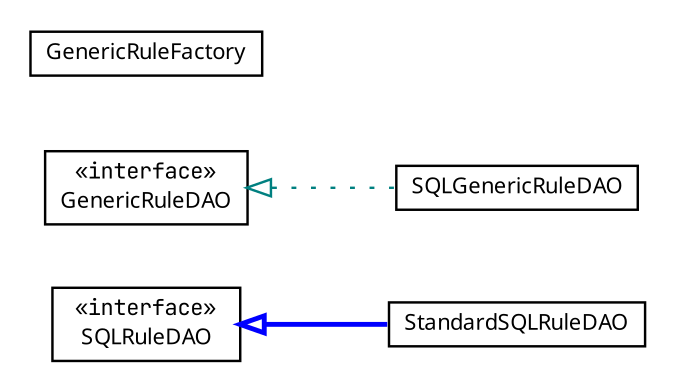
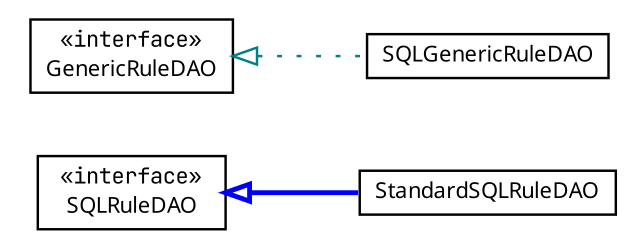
(145, 54) -> none
